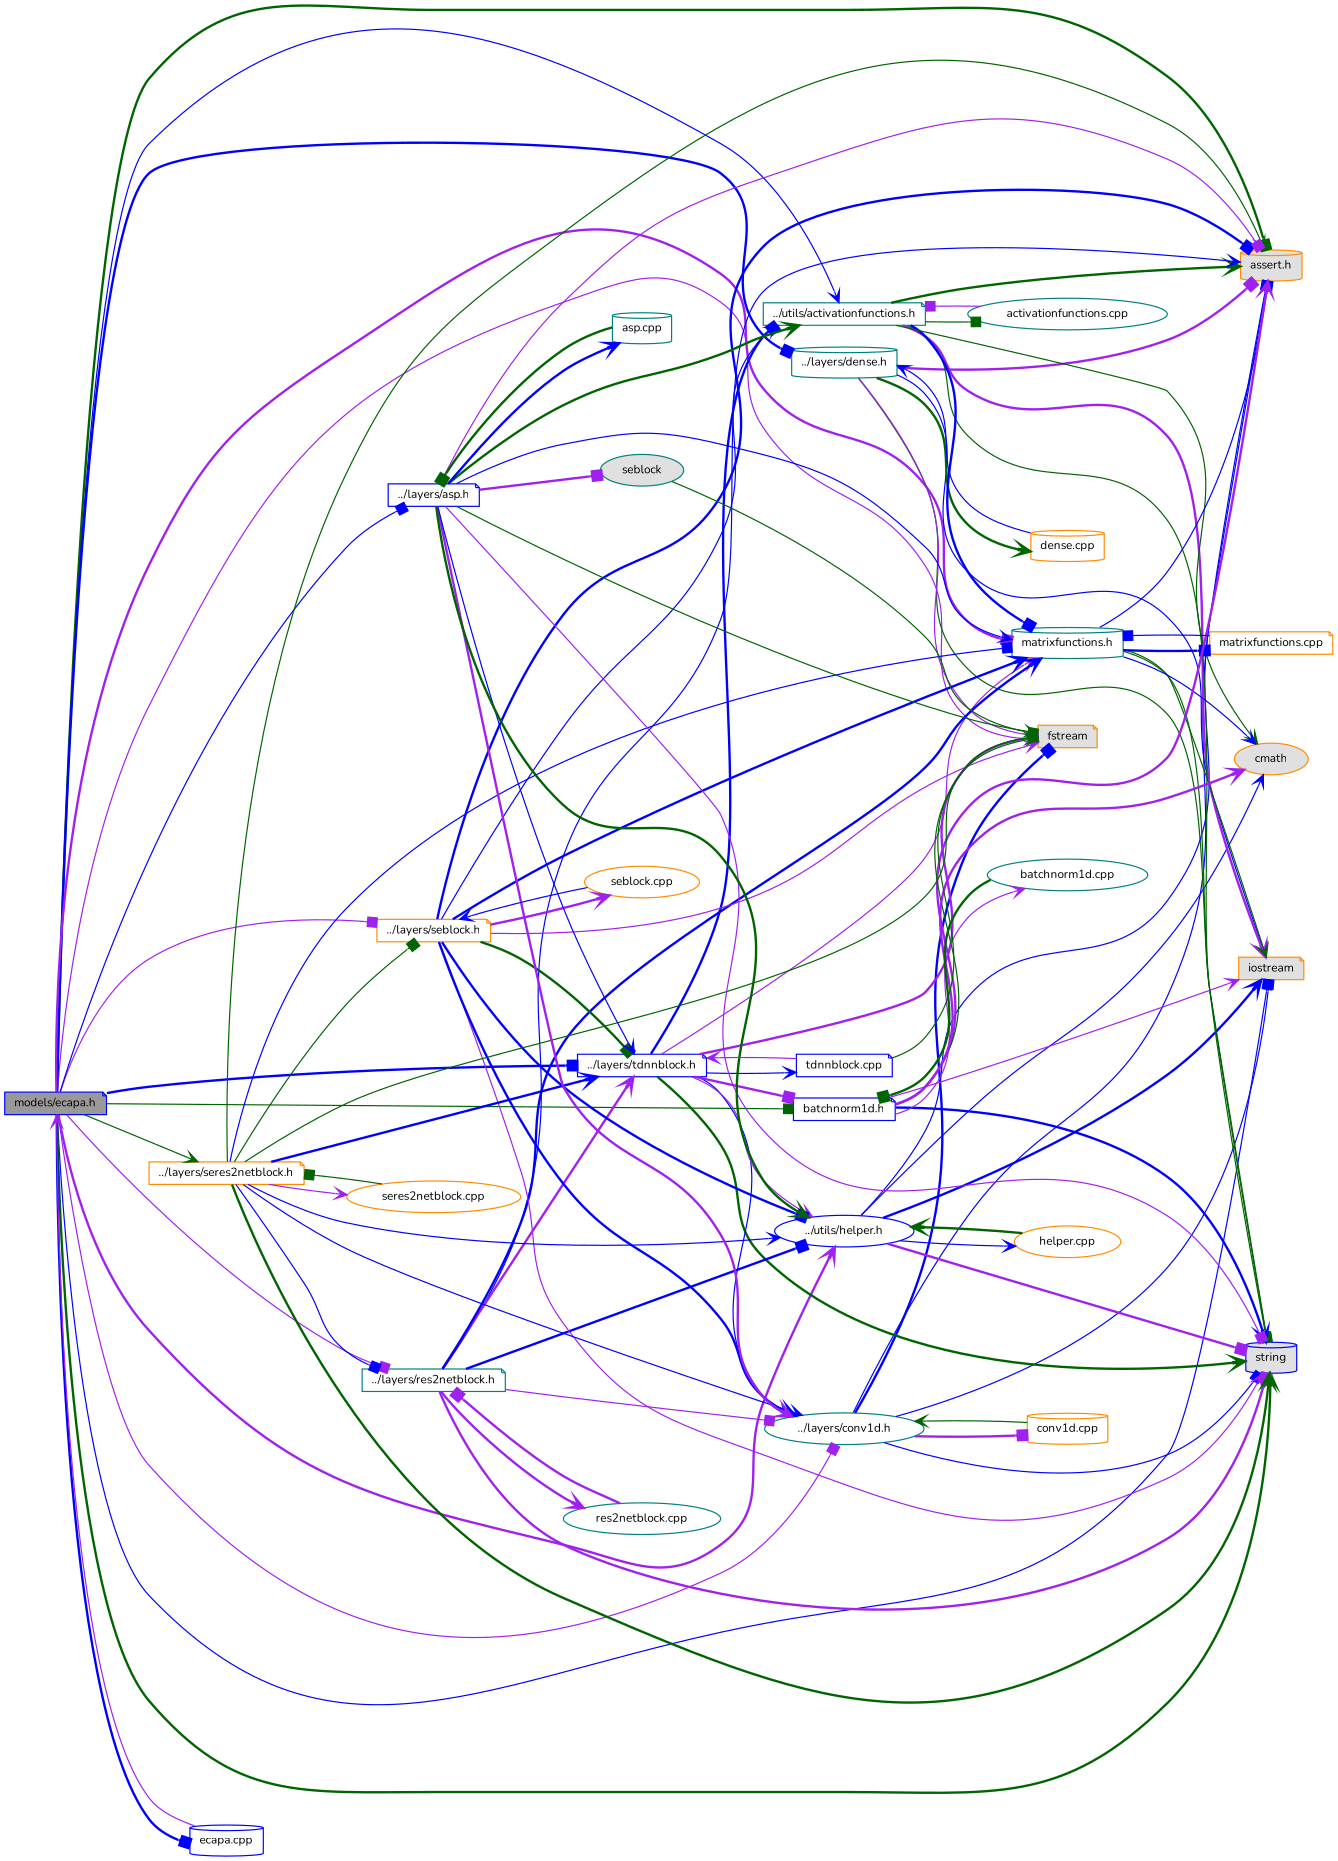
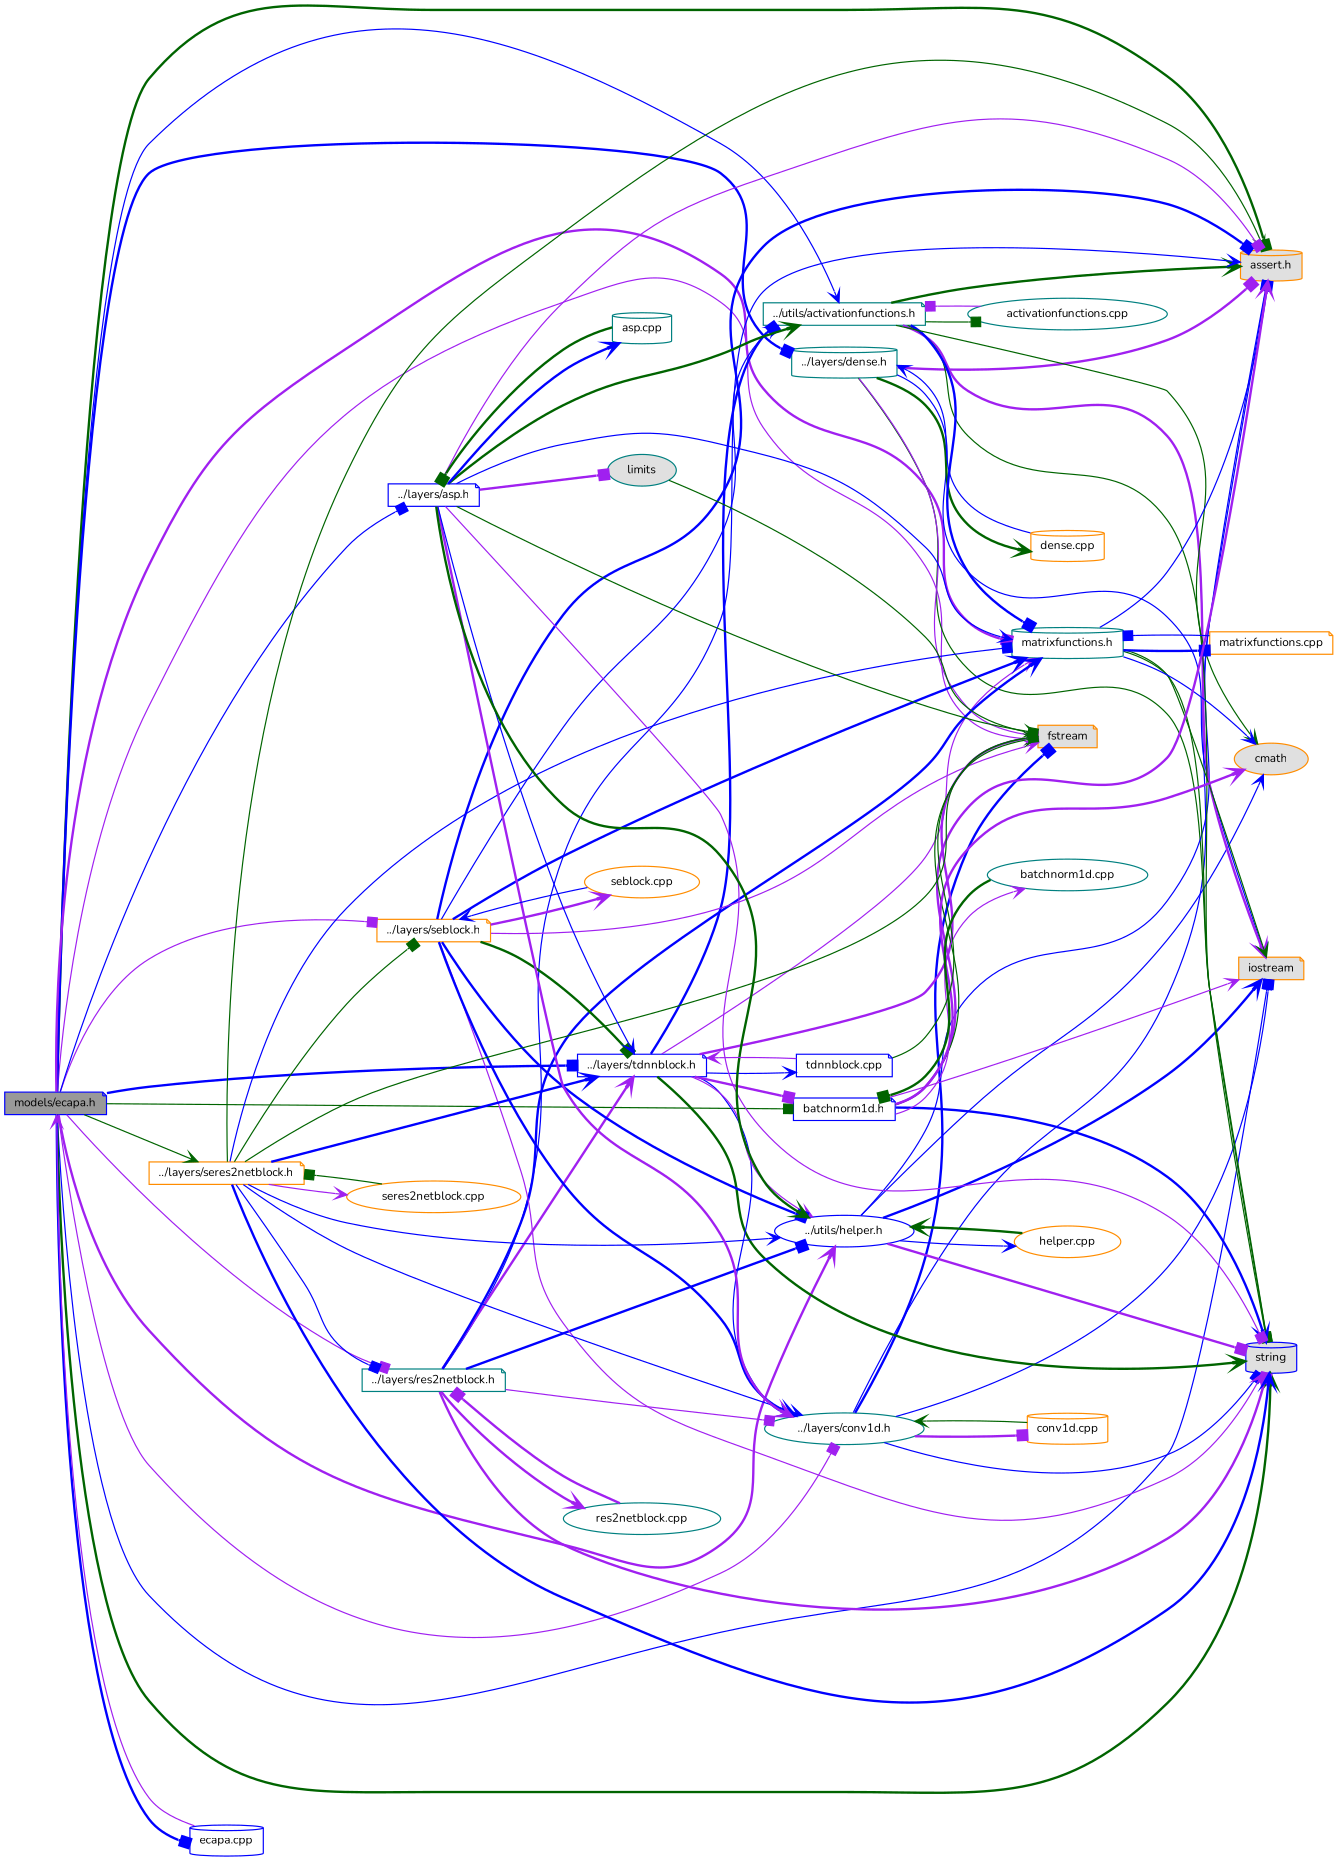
(642, 470) -> (642, 470)
(727, 1665) -> (727, 1665)
